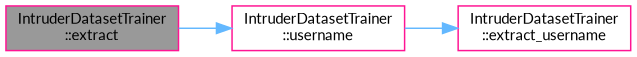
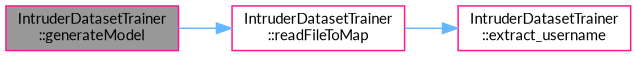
(92, 28) -> (92, 28)
(318, 28) -> (318, 28)
